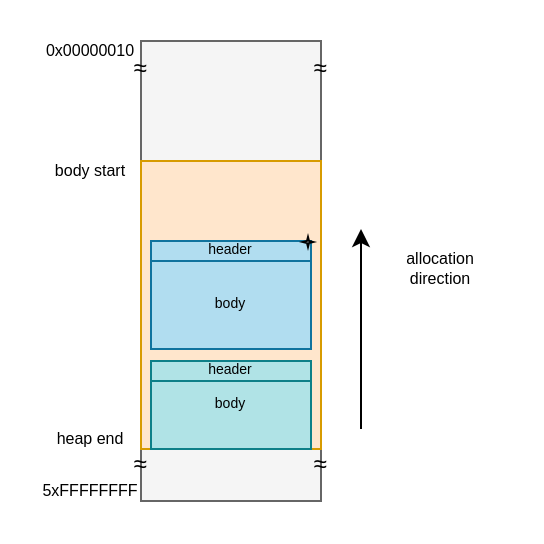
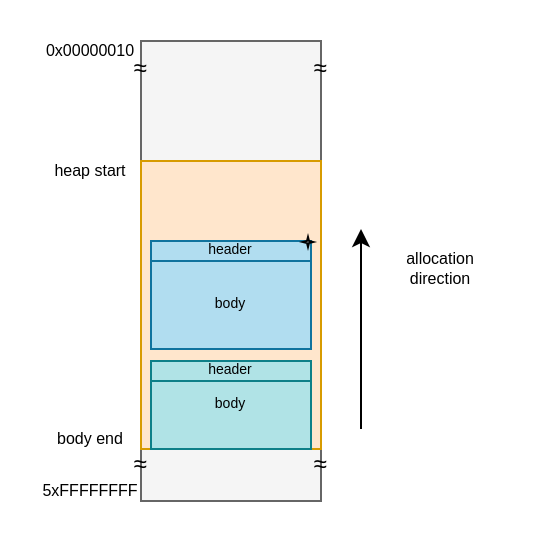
(91, 171) -> (91, 171)
(91, 439) -> (91, 439)
